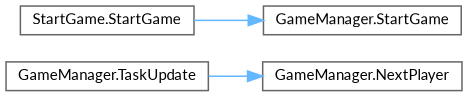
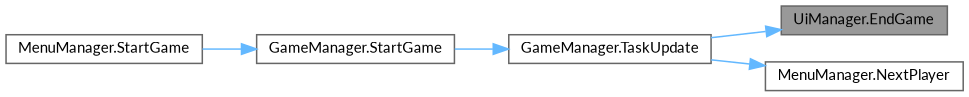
(107, 20) -> (104, 49)
none -> (864, 20)
none -> (474, 49)
(362, 76) -> (864, 76)
